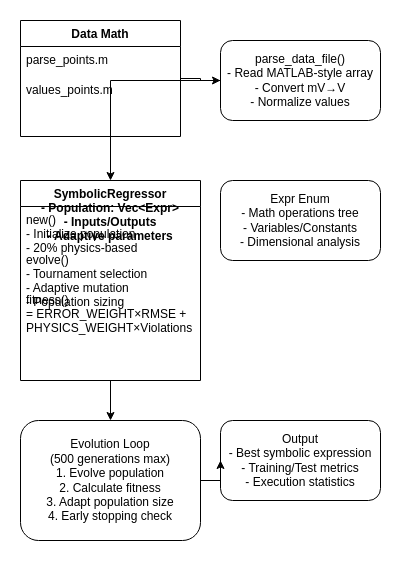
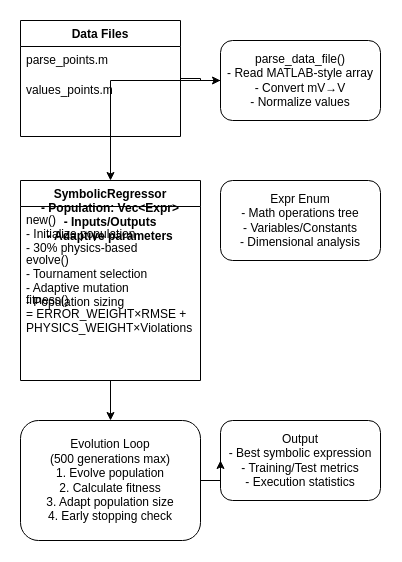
(100, 34) -> (100, 34)
(43, 220) -> (43, 220)
